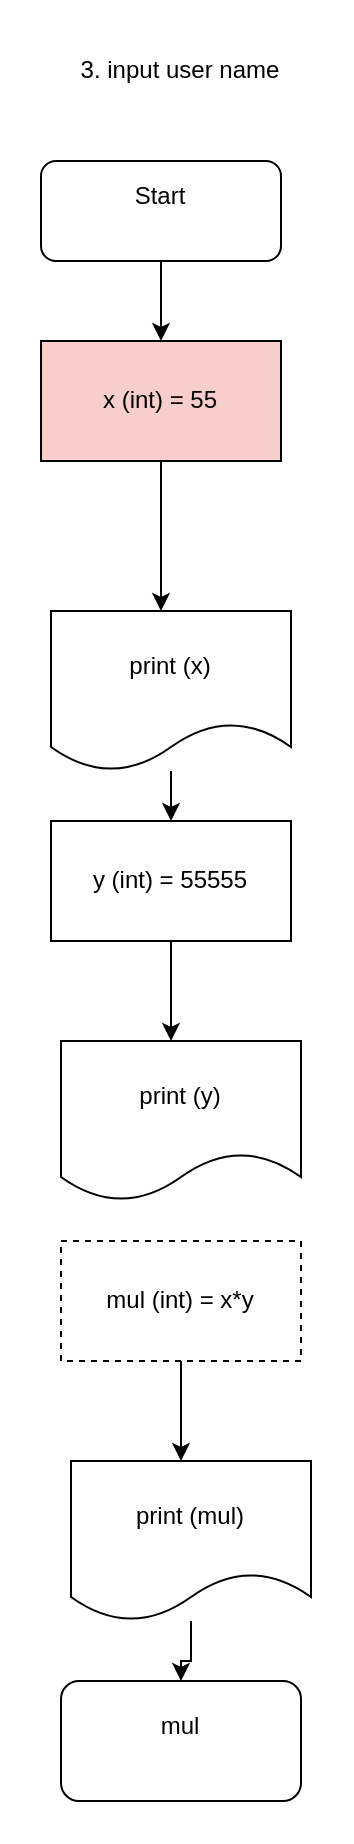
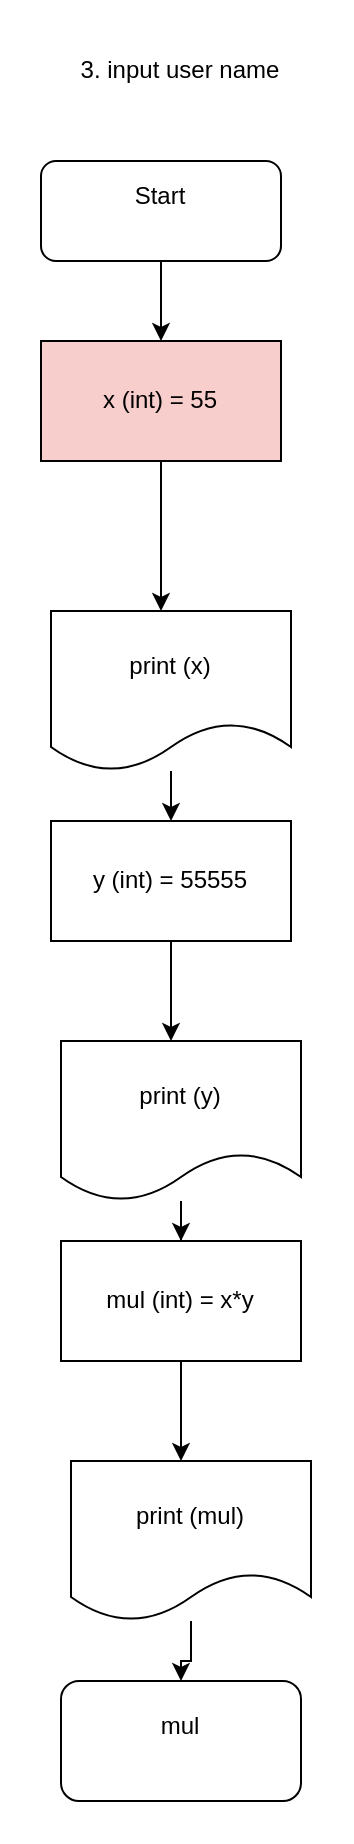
none -> (181, 1228)
(181, 1301) -> (181, 1301)
